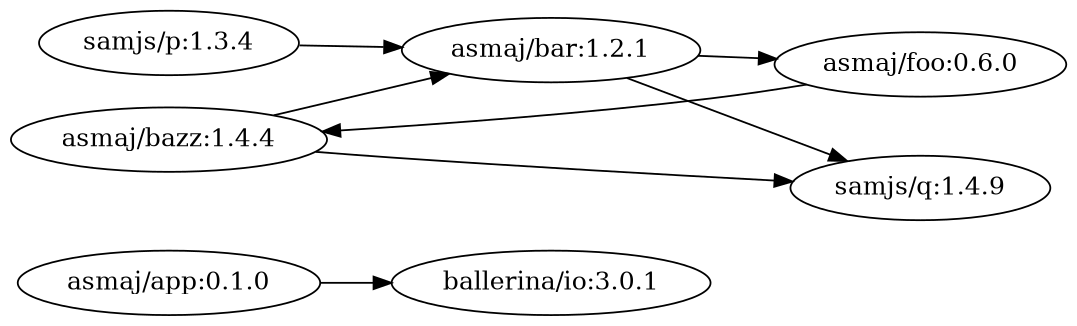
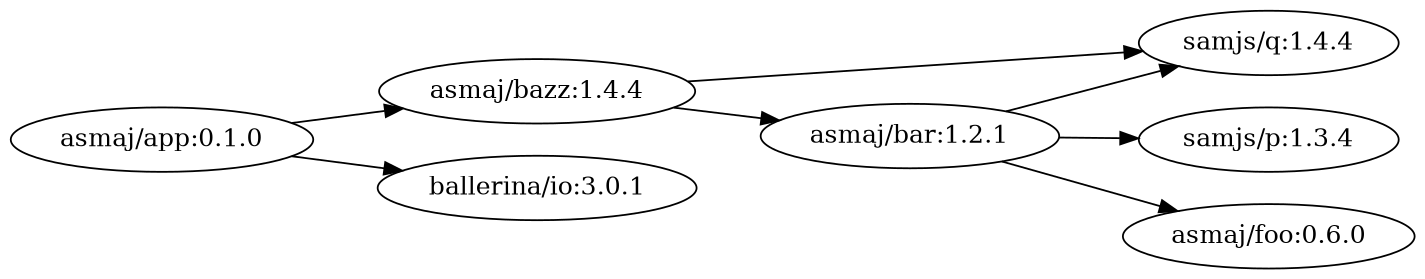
(342, 46) -> (1089, 138)
(574, 113) -> (338, 117)
(920, 188) -> (1269, 43)
